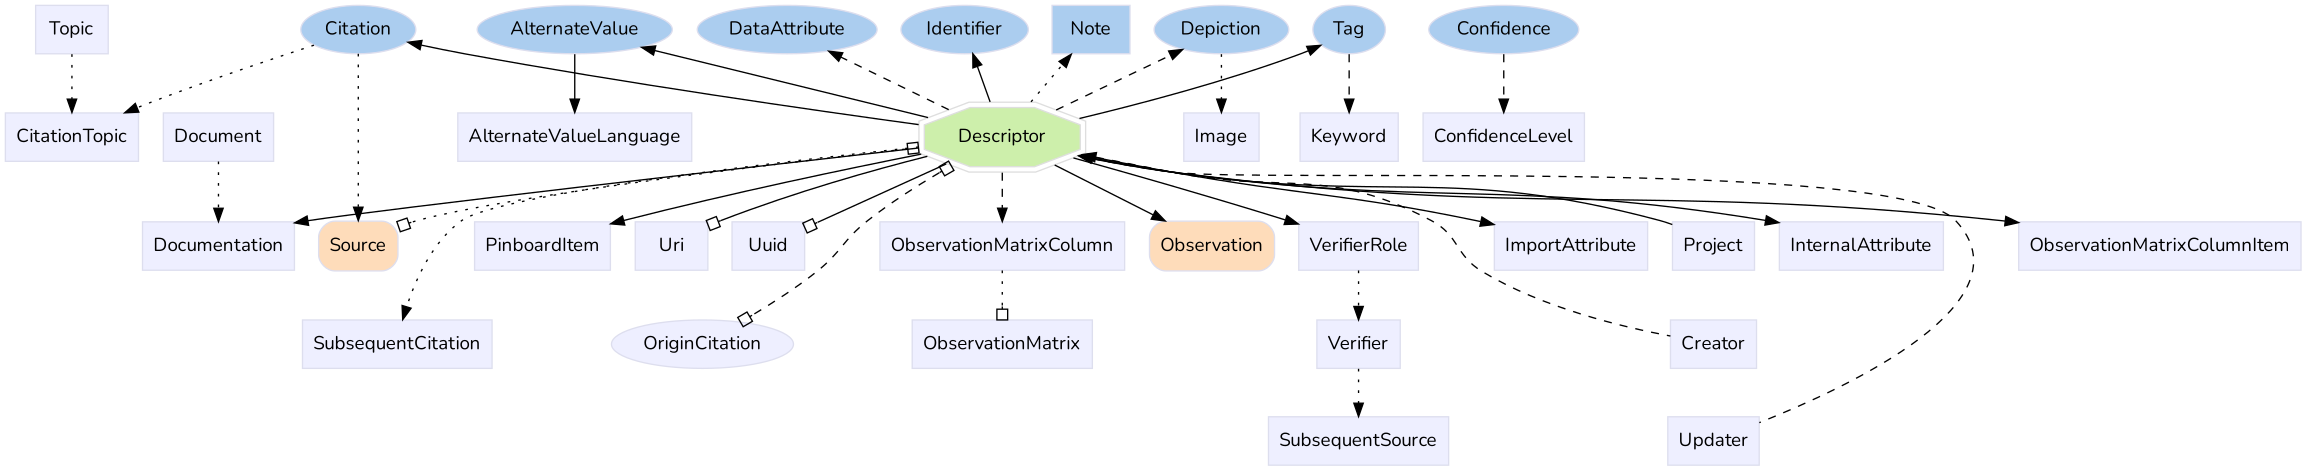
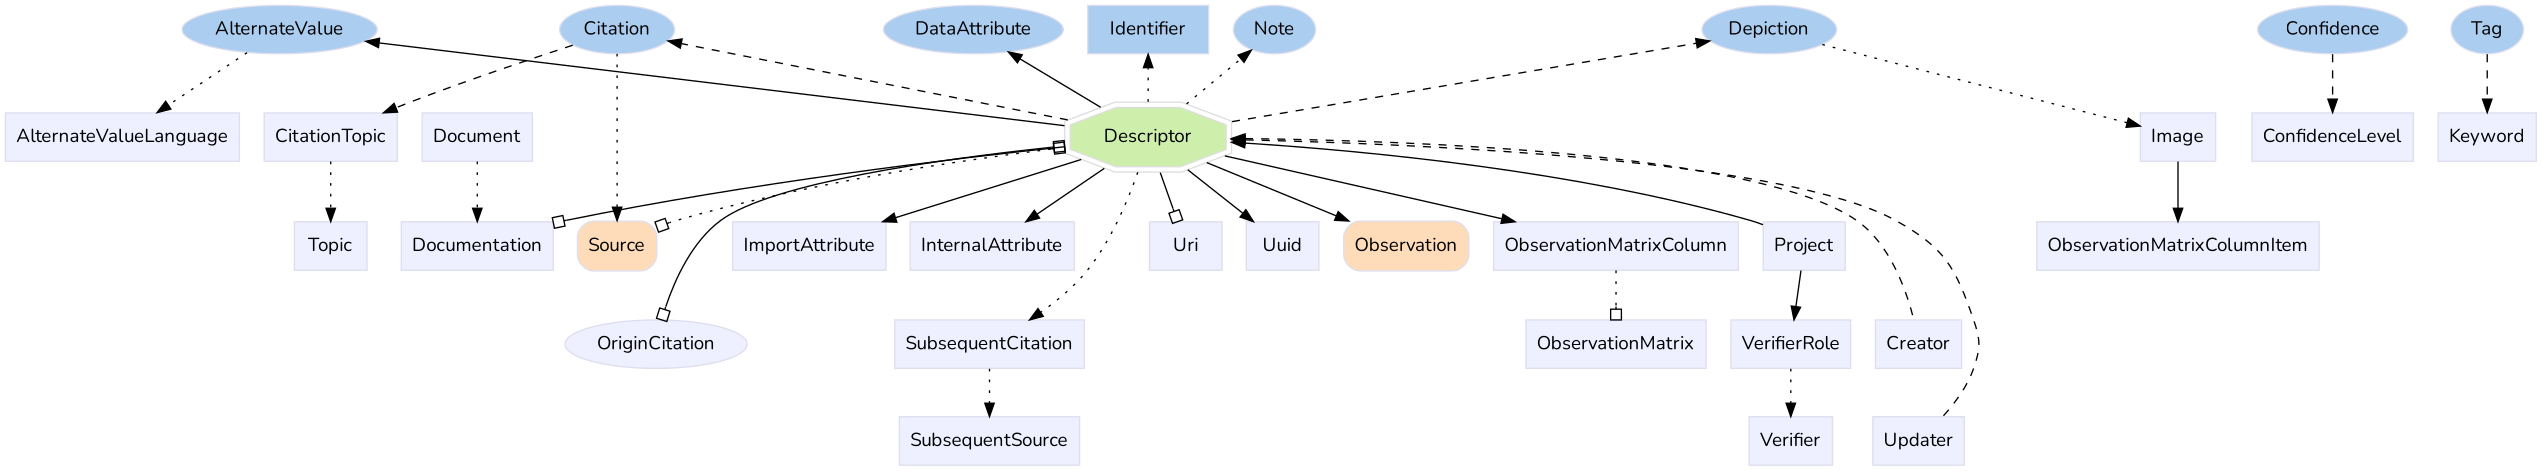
(965, 30) -> (1148, 30)
(1091, 30) -> (1275, 30)
(225, 75) -> (484, 75)
(72, 77) -> (331, 185)
(575, 82) -> (208, 79)
(895, 83) -> (1060, 83)
(984, 84) -> (1148, 85)
(669, 88) -> (875, 82)
(1195, 88) -> none
(1180, 188) -> (1798, 288)
(1002, 190) -> (1363, 187)
(882, 193) -> (1215, 191)
(476, 199) -> (802, 180)
(1704, 202) -> (2178, 185)
(845, 243) -> (727, 217)
(542, 246) -> none
(1359, 386) -> (990, 386)
